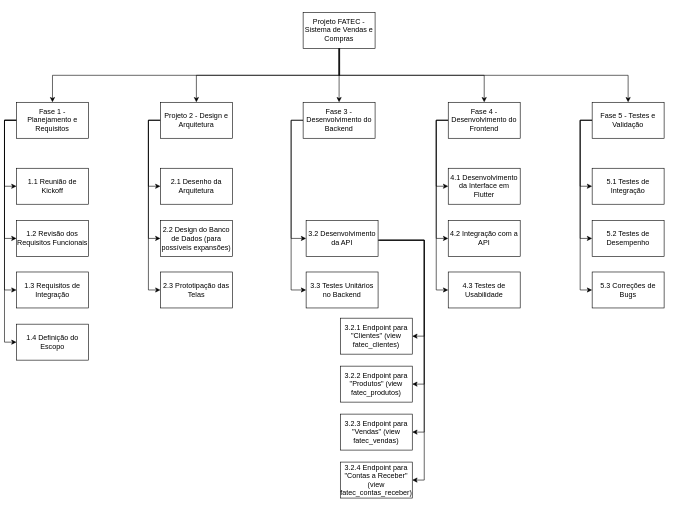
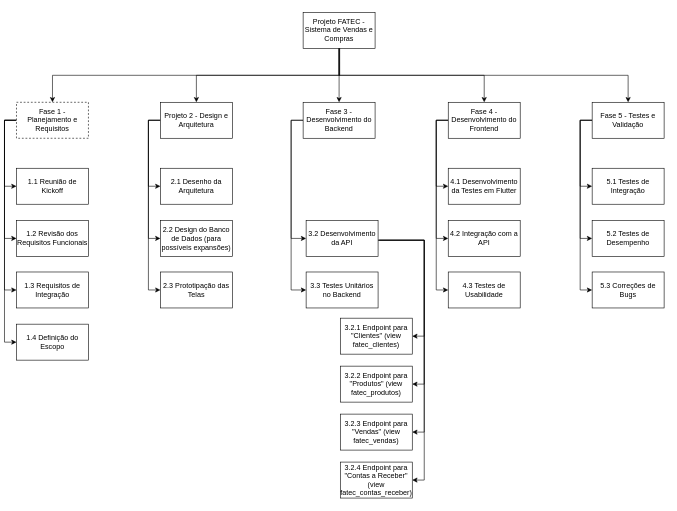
(53, 120) -> (53, 120)
(485, 186) -> (485, 186)
